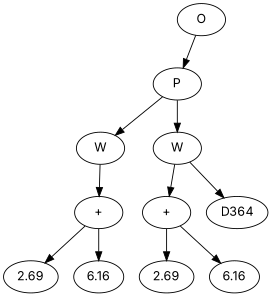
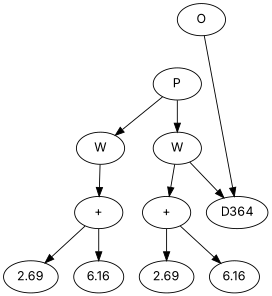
(191, 47) -> (218, 112)
